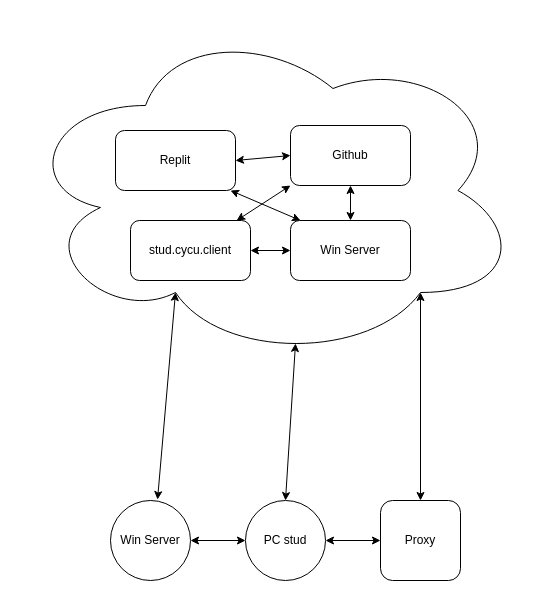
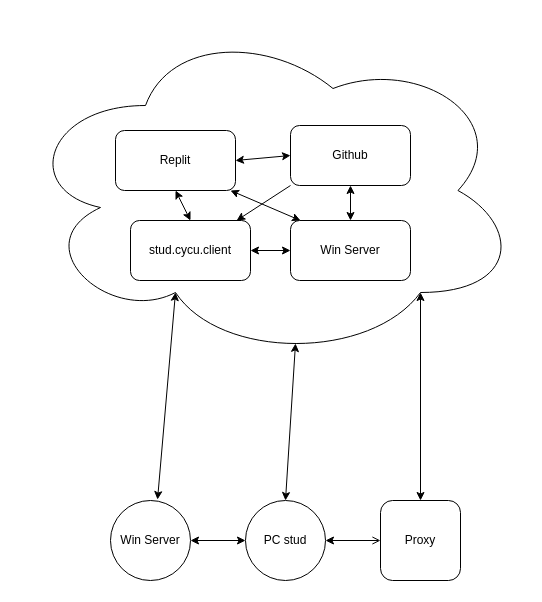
(283, 190) -> (286, 188)
none -> (183, 206)
(372, 541) -> (374, 541)
